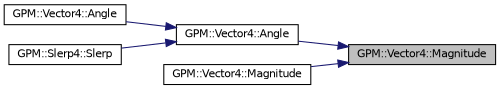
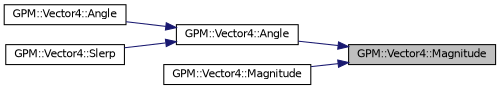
(65, 55) -> (65, 55)
